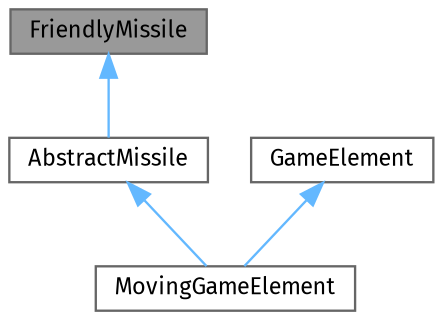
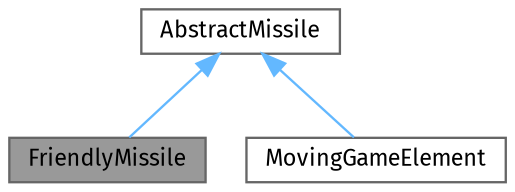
(109, 108) -> (166, 104)
(342, 160) -> none
